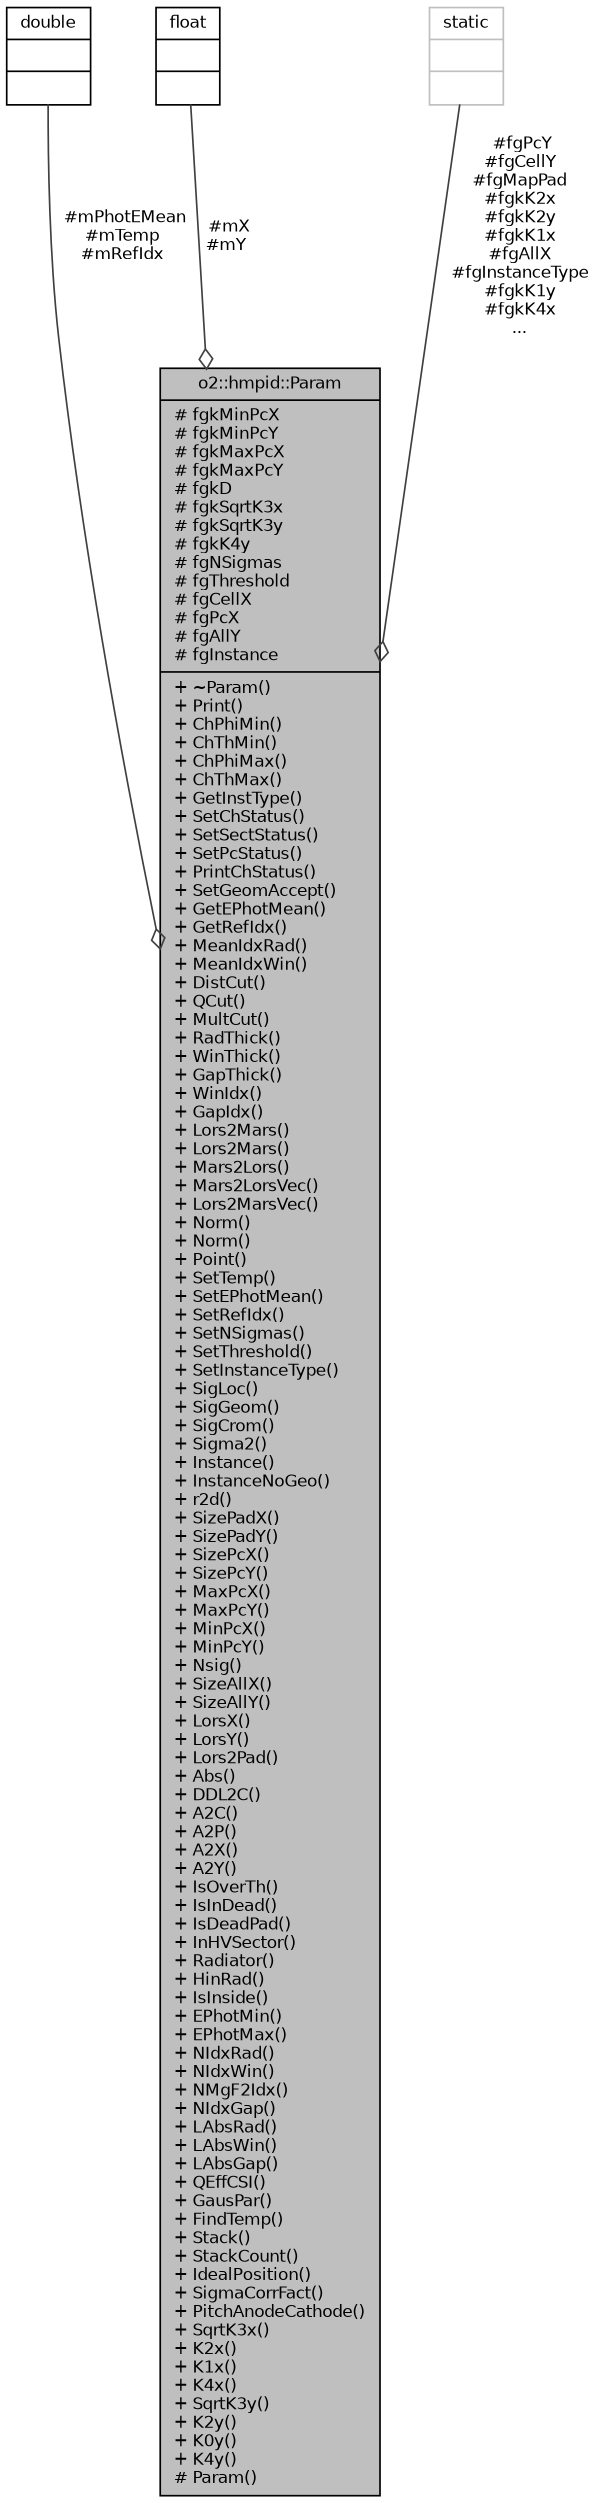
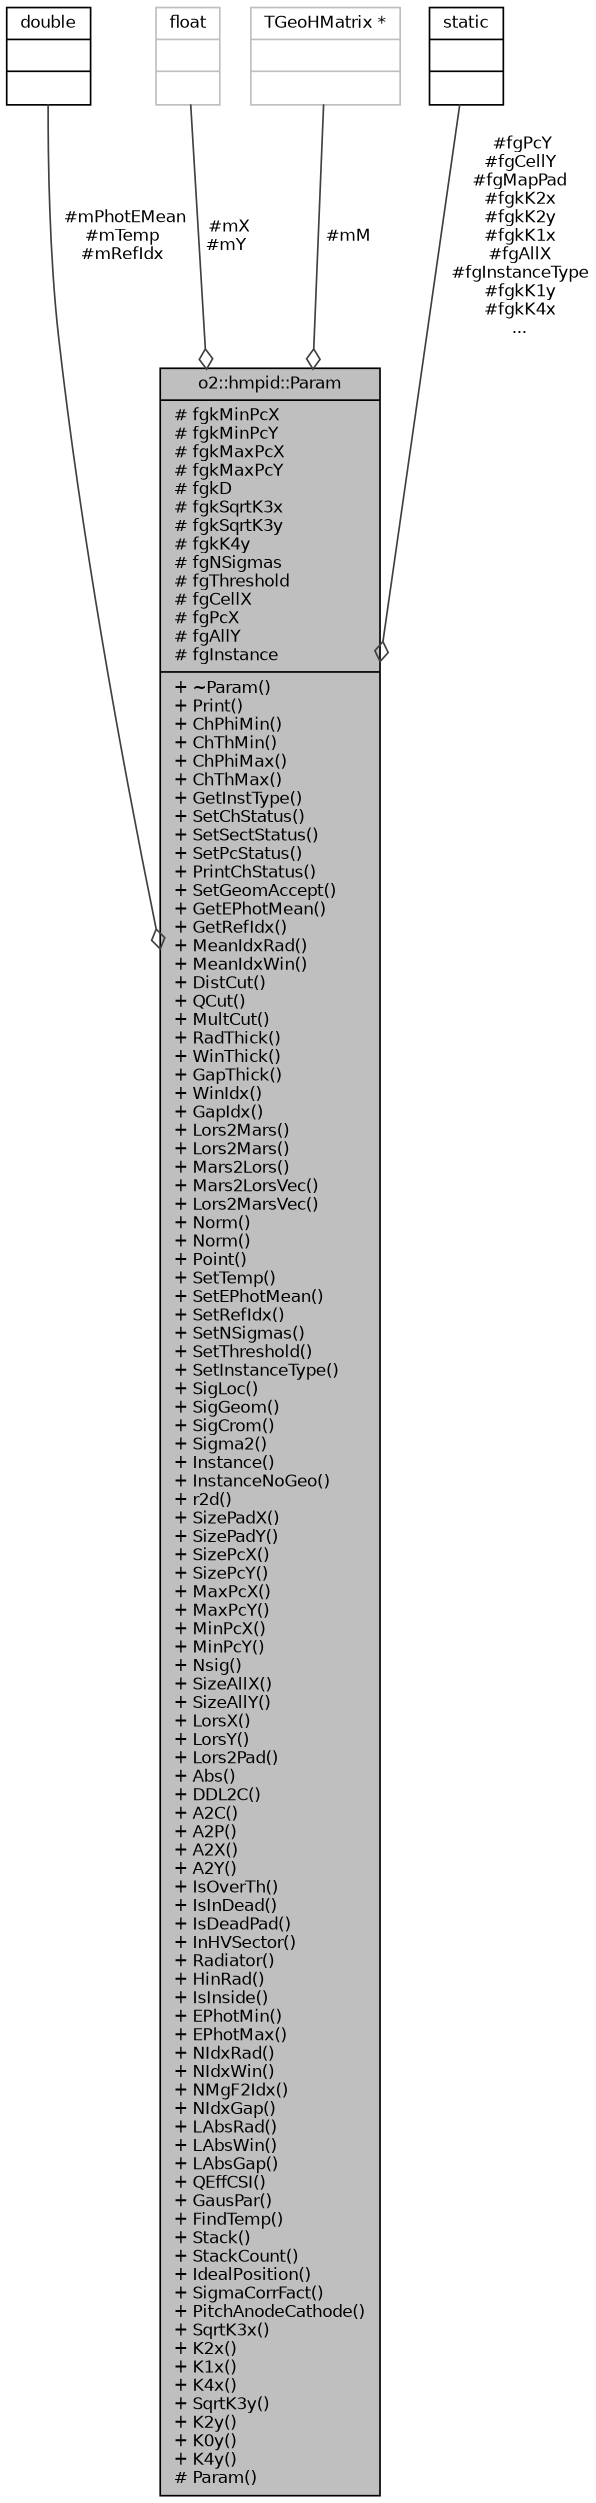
(188, 56) -> (188, 56)
none -> (325, 56)
(466, 56) -> (466, 56)
